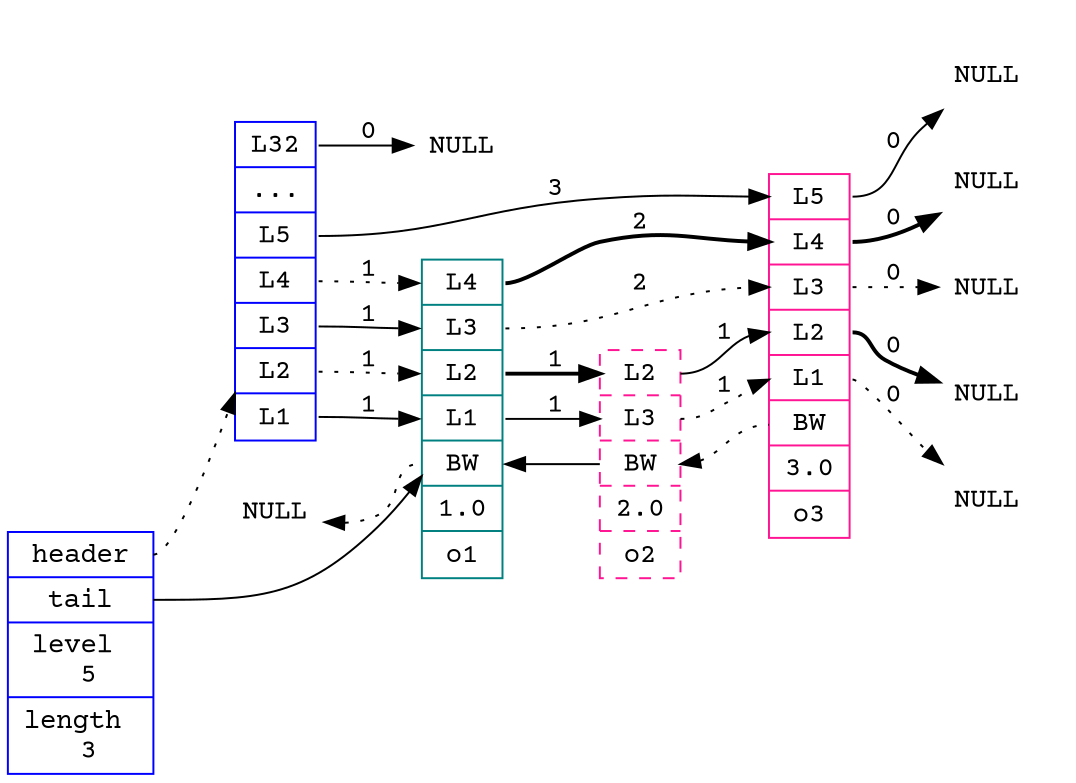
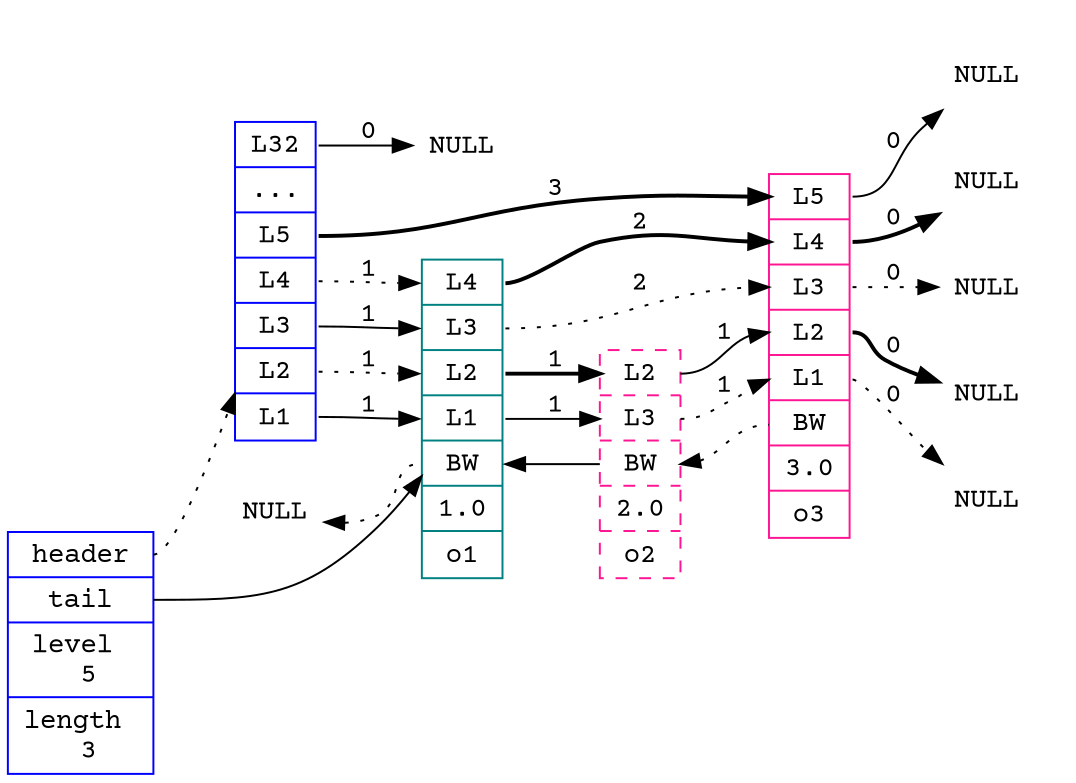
(533, 206) -> (533, 206)
